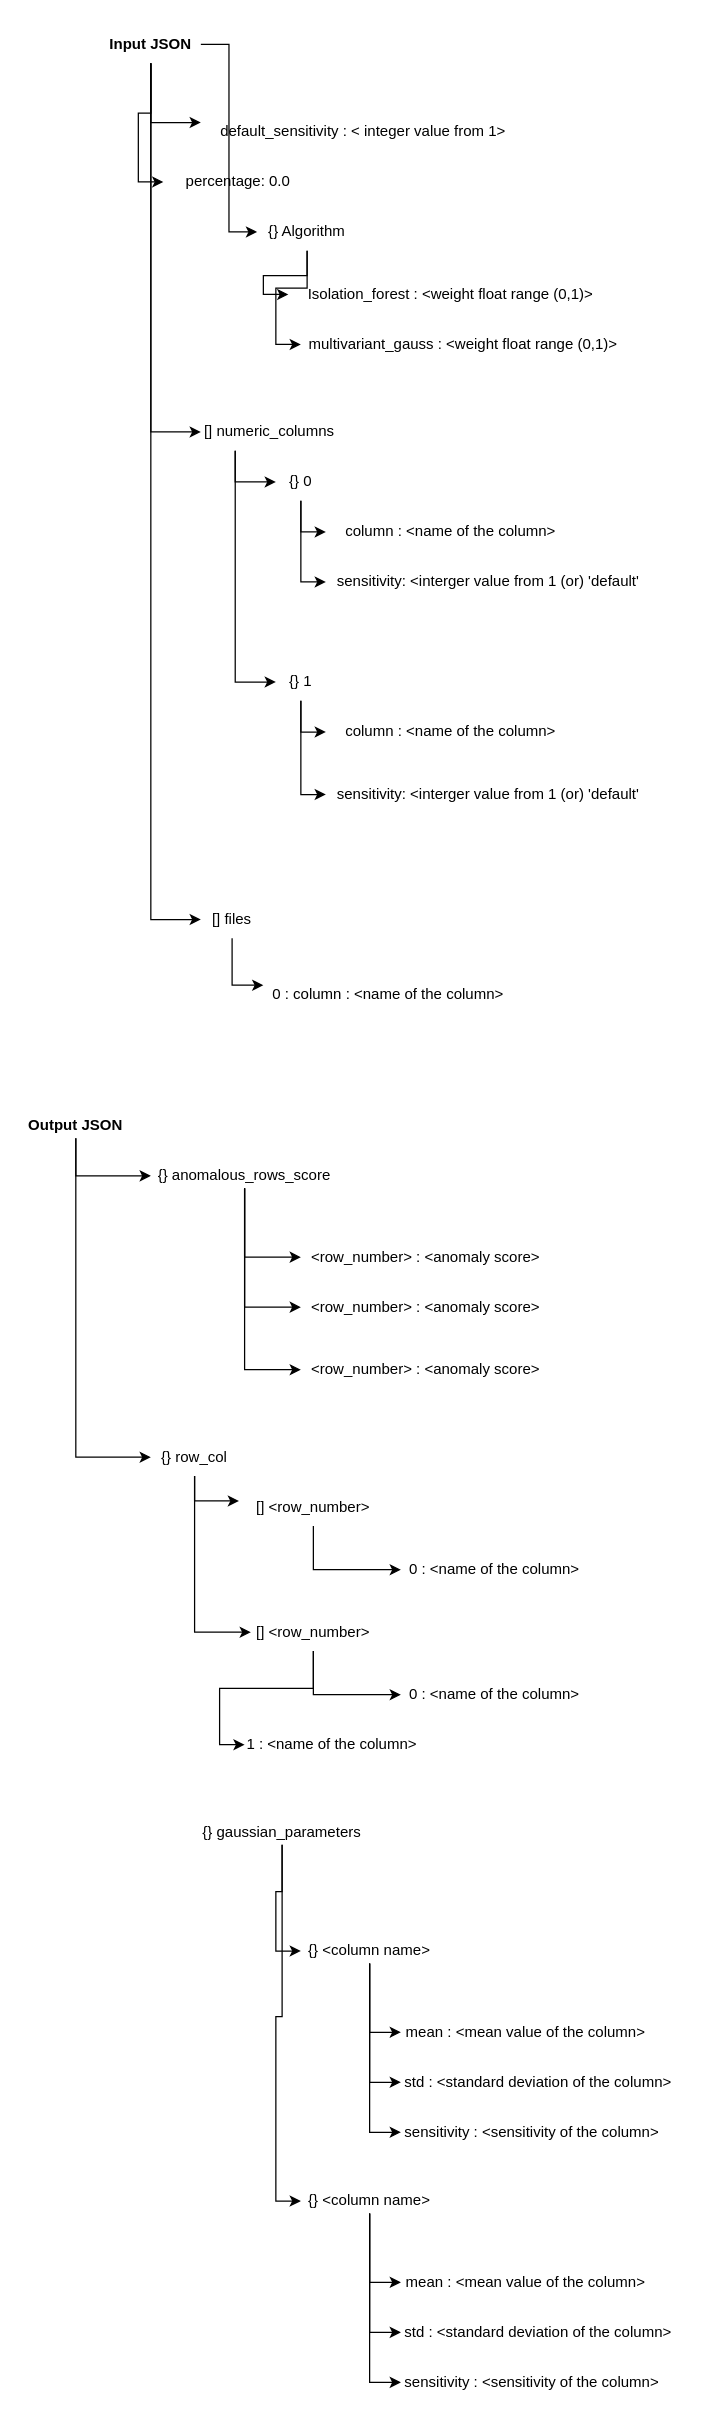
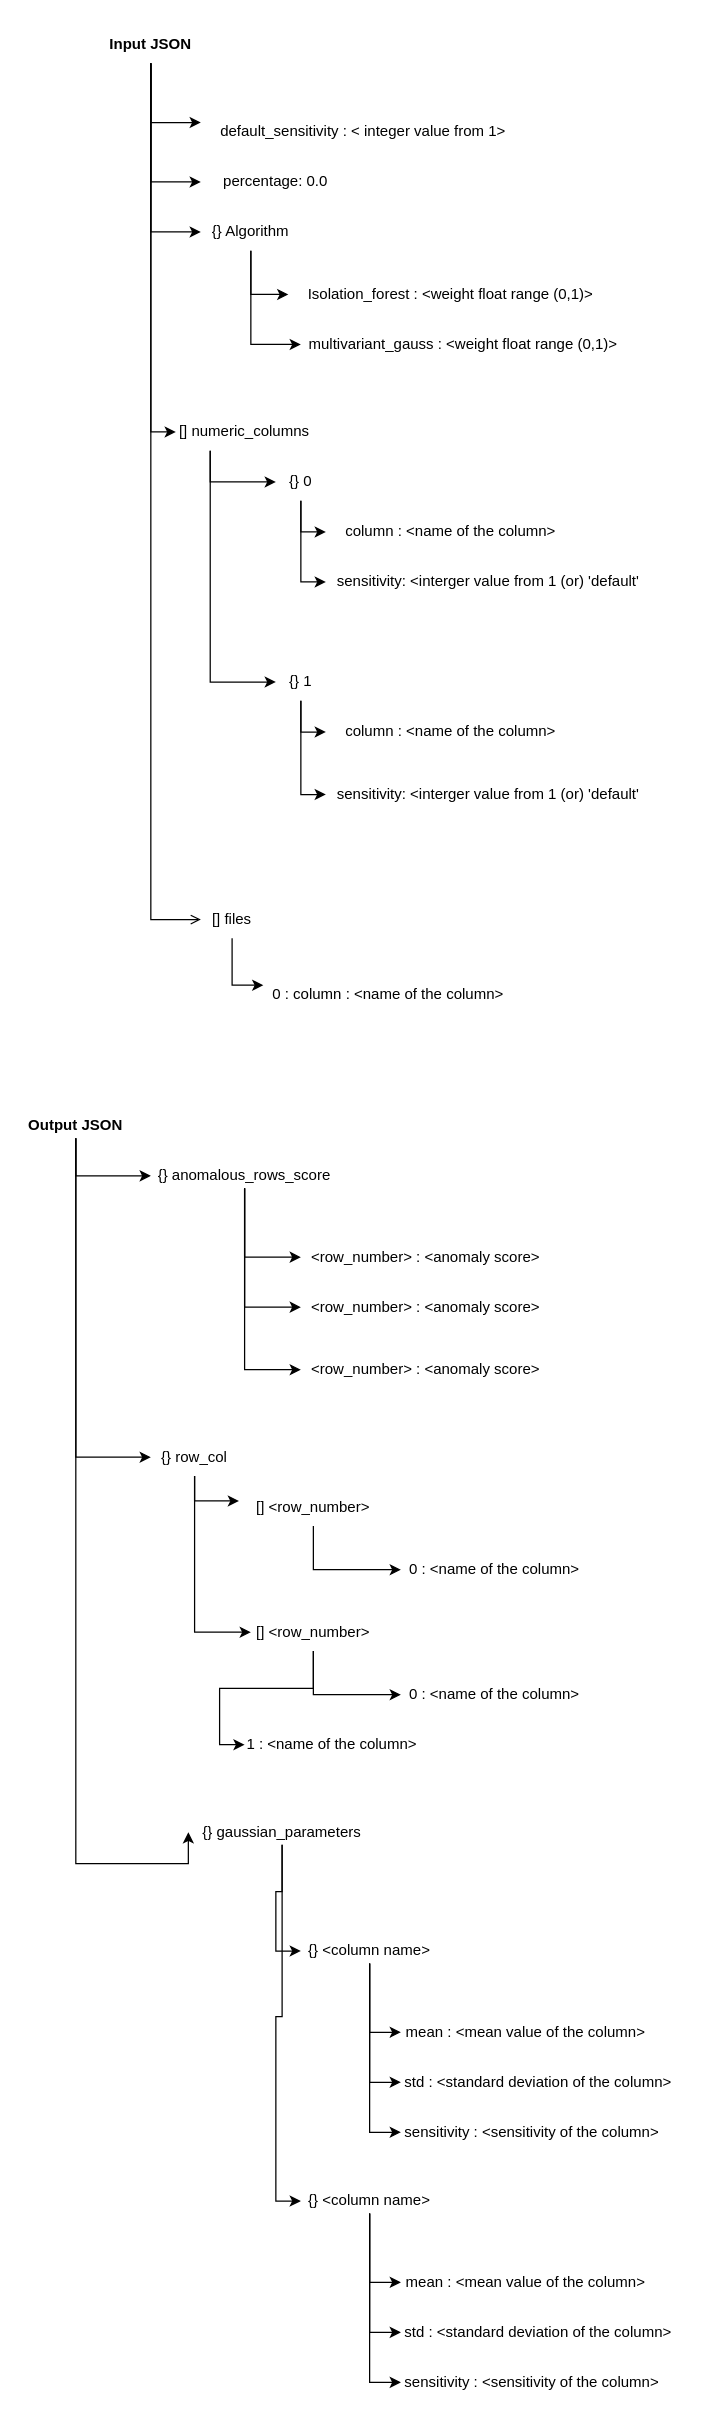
(238, 182) -> (276, 182)
(307, 232) -> (251, 232)
(269, 432) -> (244, 432)
(191, 919) -> (193, 919)
none -> (76, 1728)
